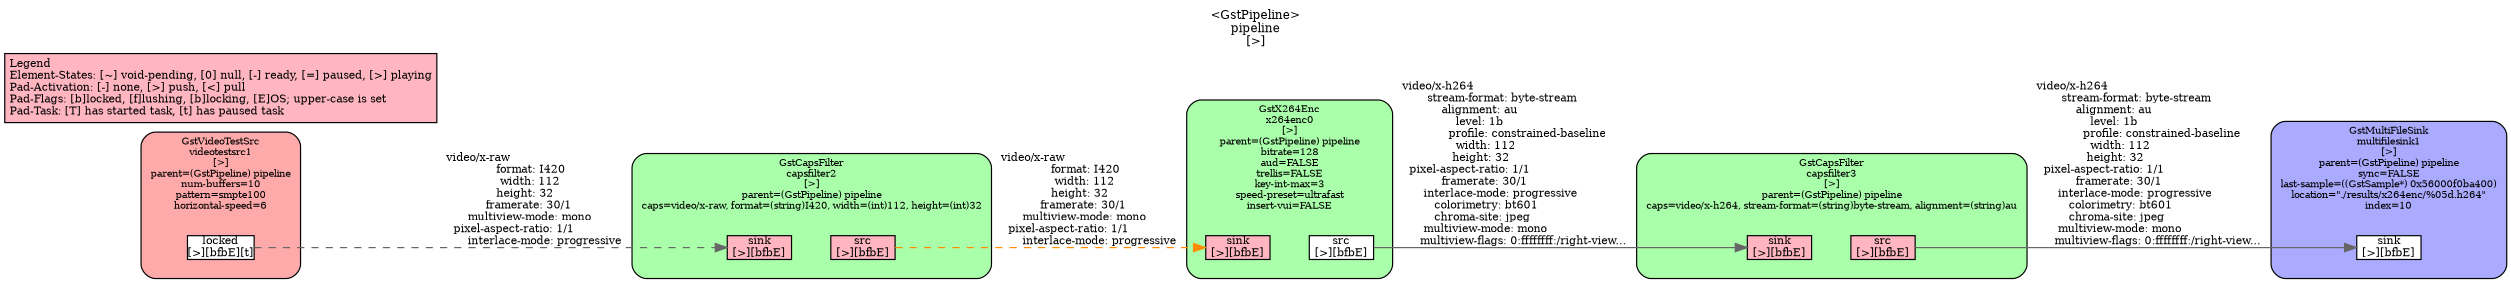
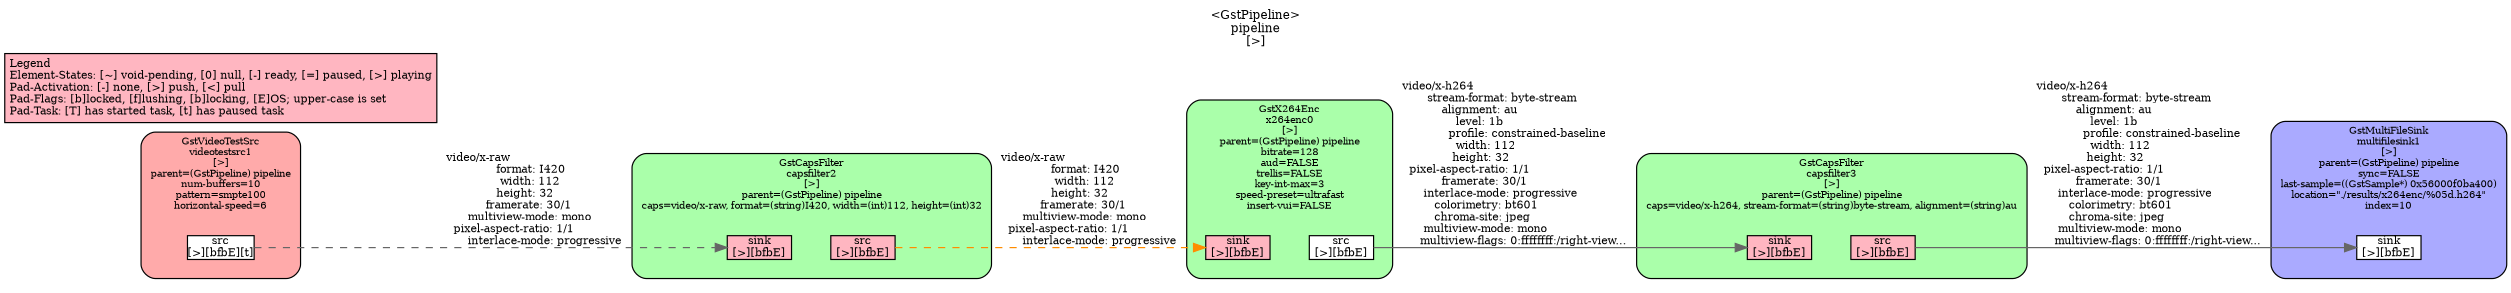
(221, 248) -> (221, 248)
